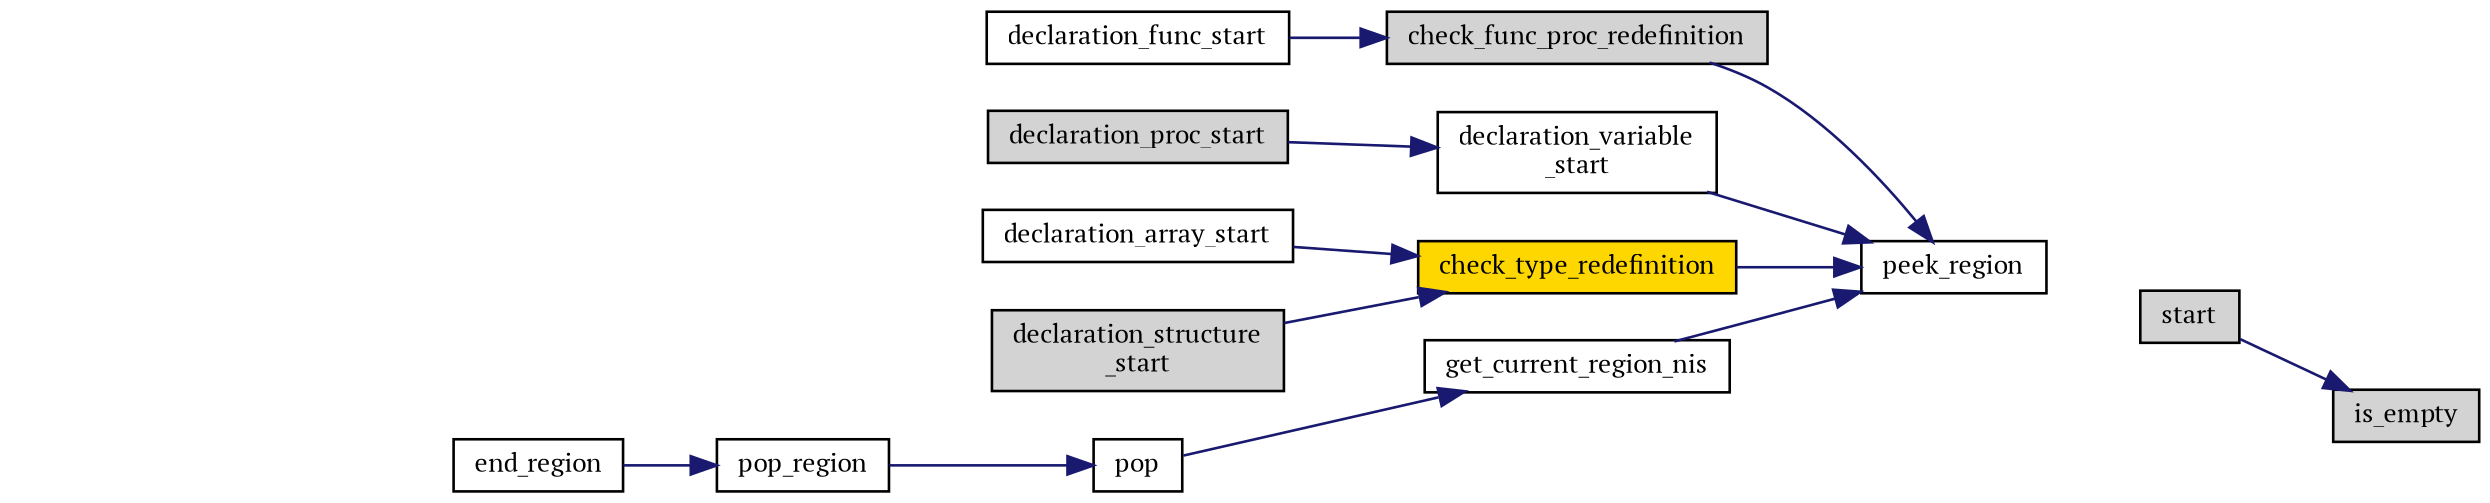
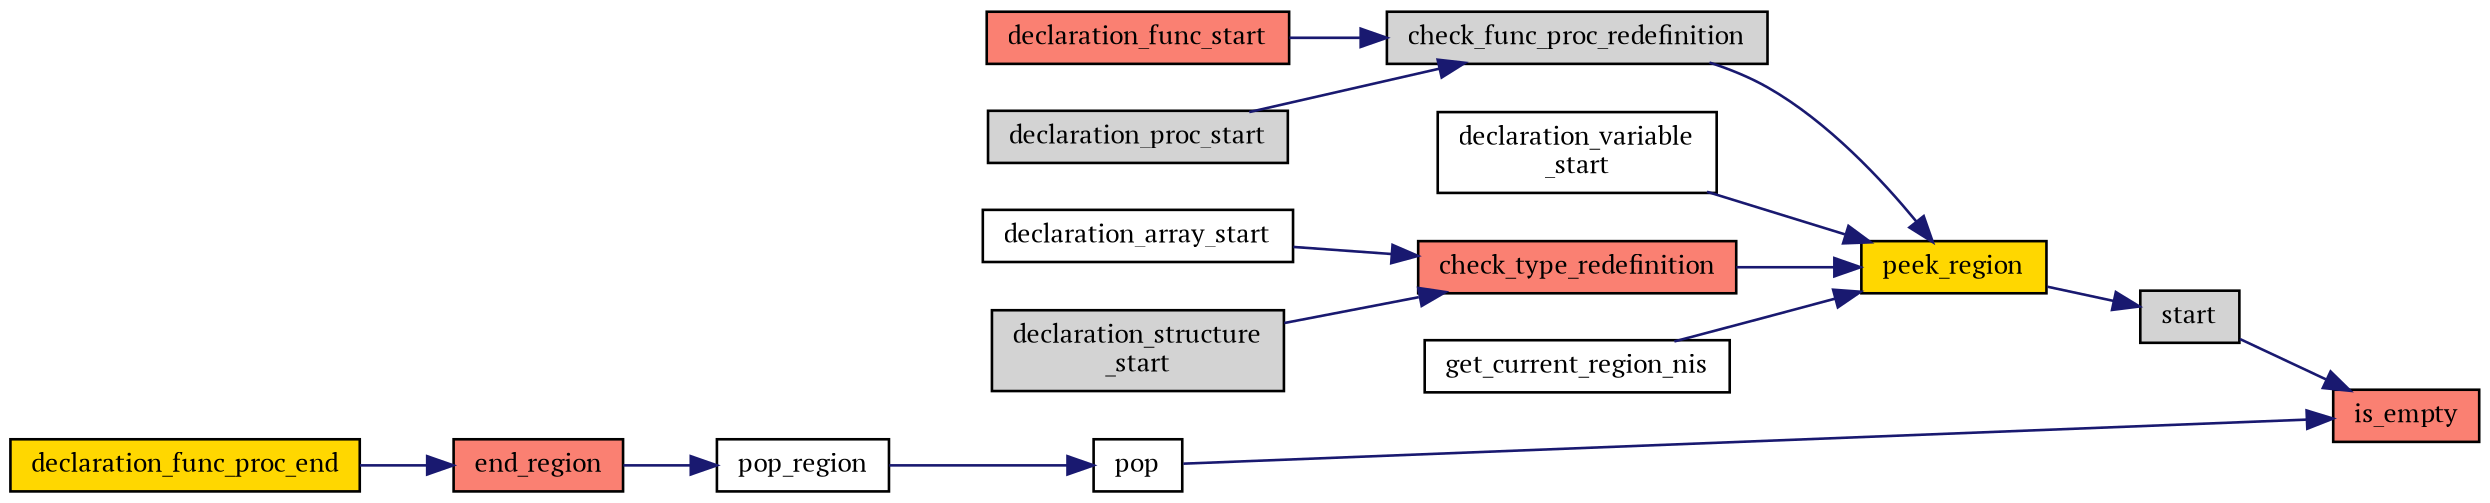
(1138, 38) -> (1138, 38)
(1350, 144) -> (1344, 90)
(1577, 267) -> (1577, 267)
(1954, 267) -> (1954, 267)
none -> (2080, 294)
(2406, 416) -> (2406, 416)
(1311, 426) -> (1745, 442)
none -> (185, 465)
(538, 465) -> (538, 465)
